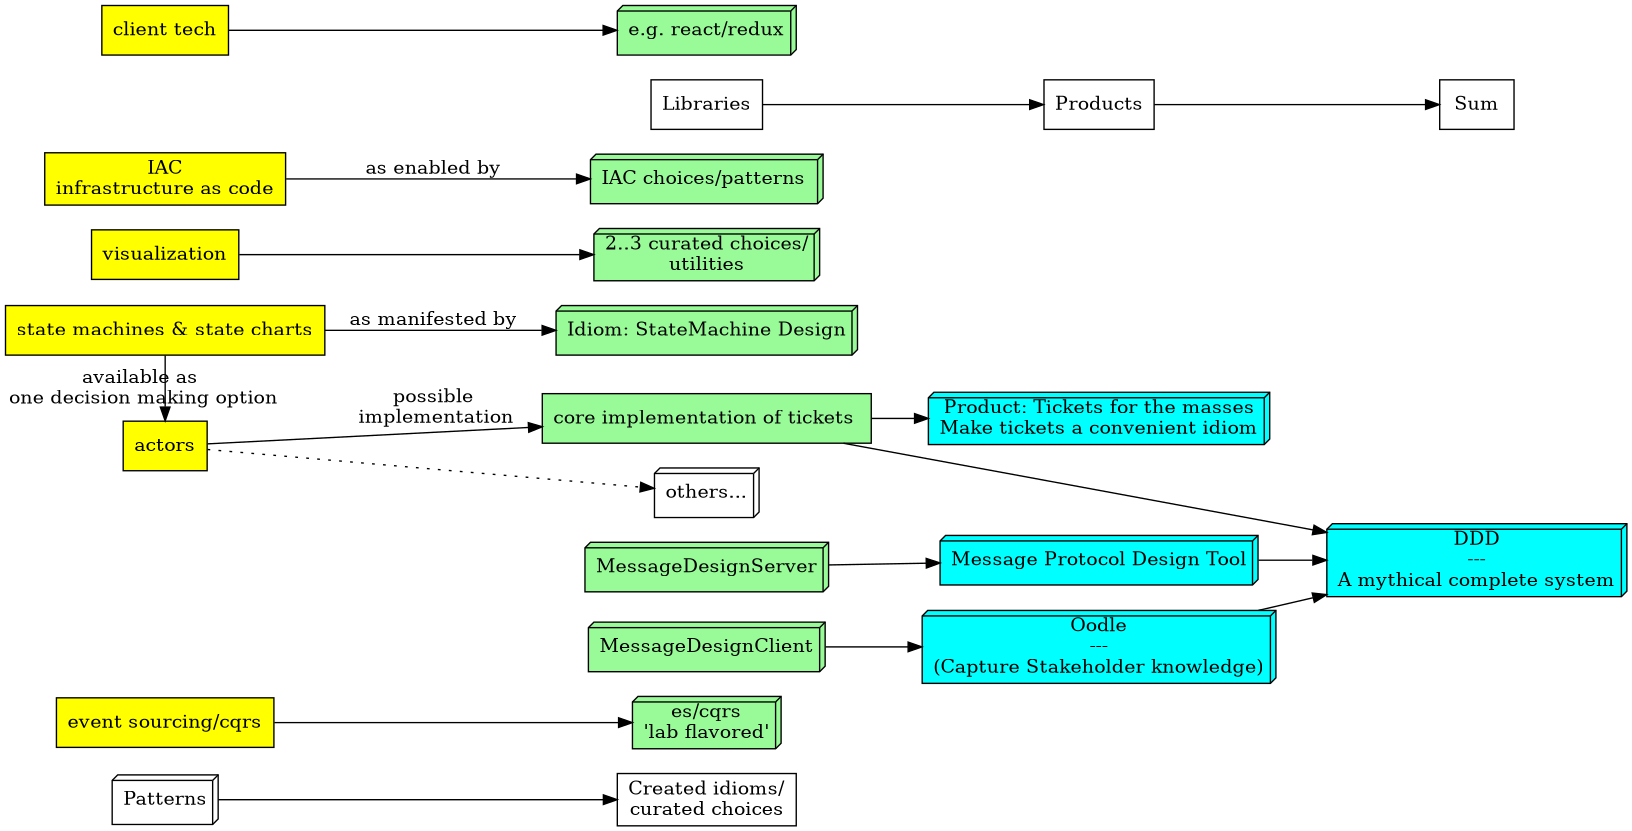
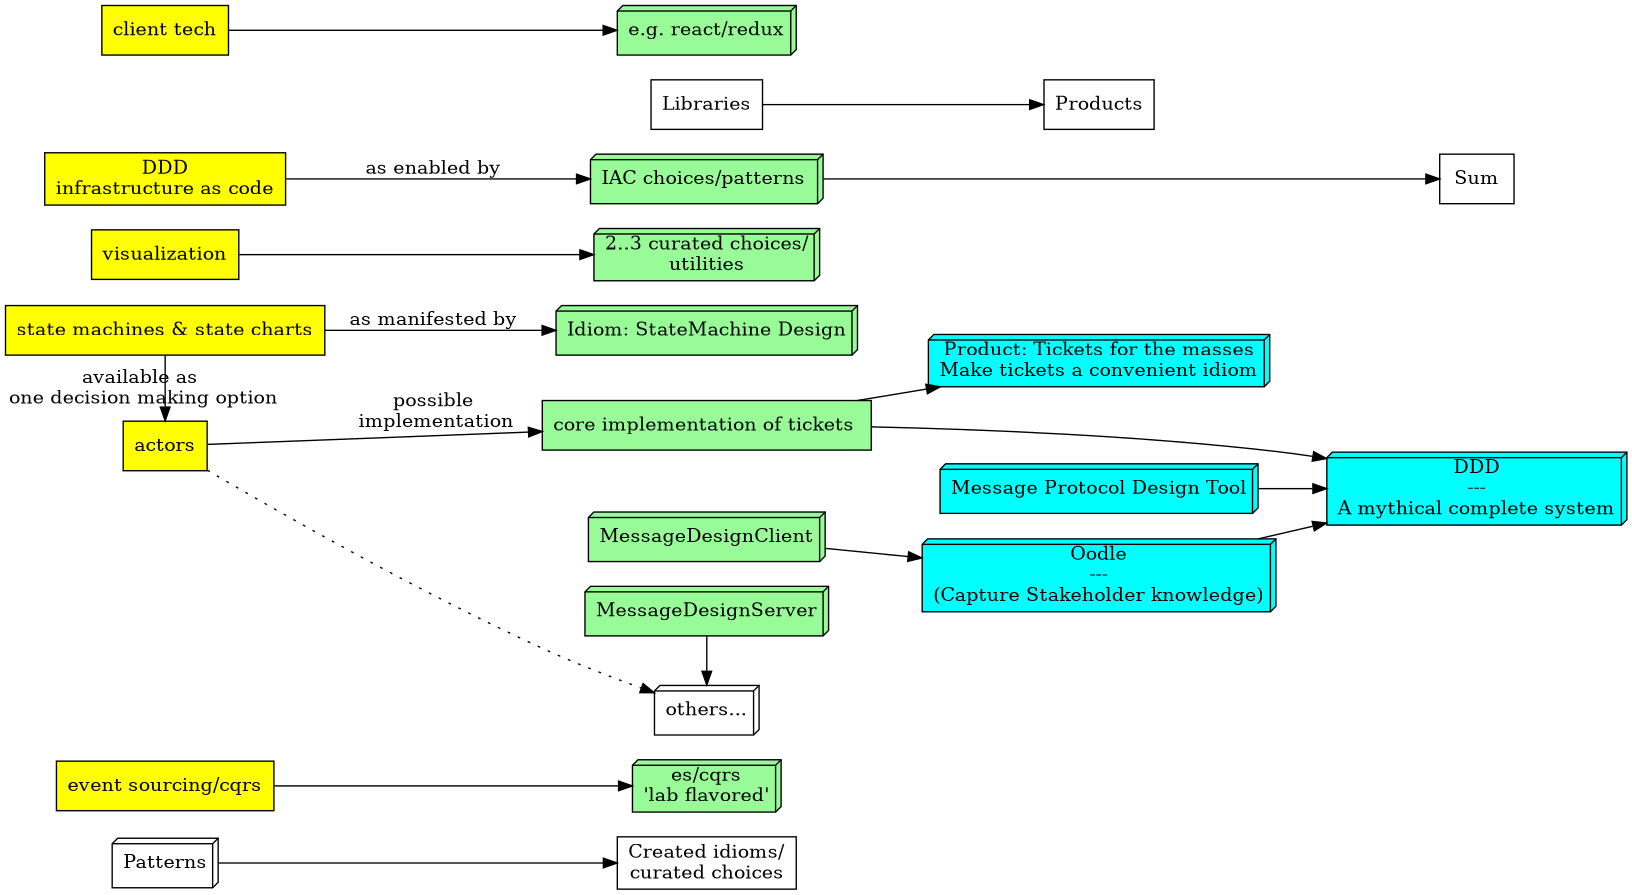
(1290, 105) -> (1124, 179)
(165, 179) -> (165, 179)
(877, 564) -> (707, 654)
